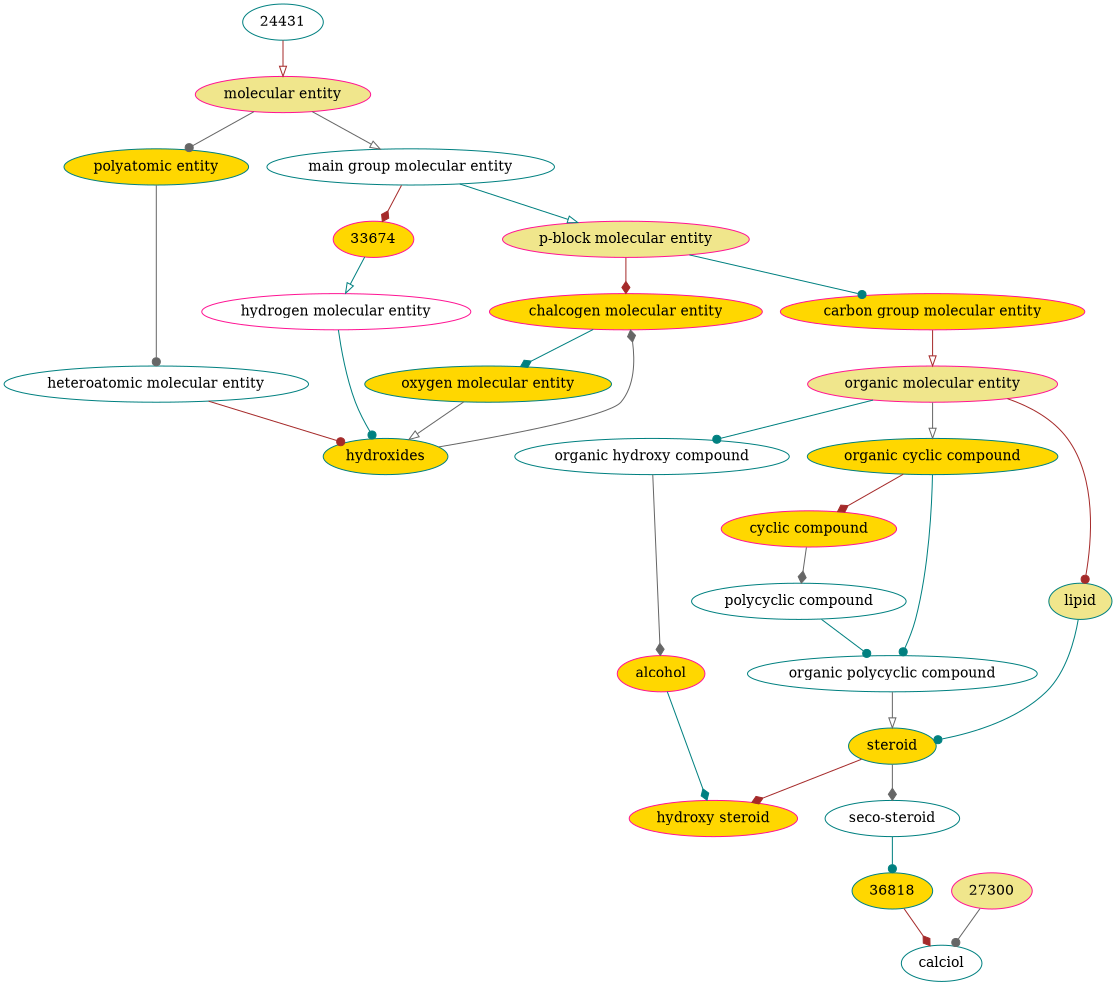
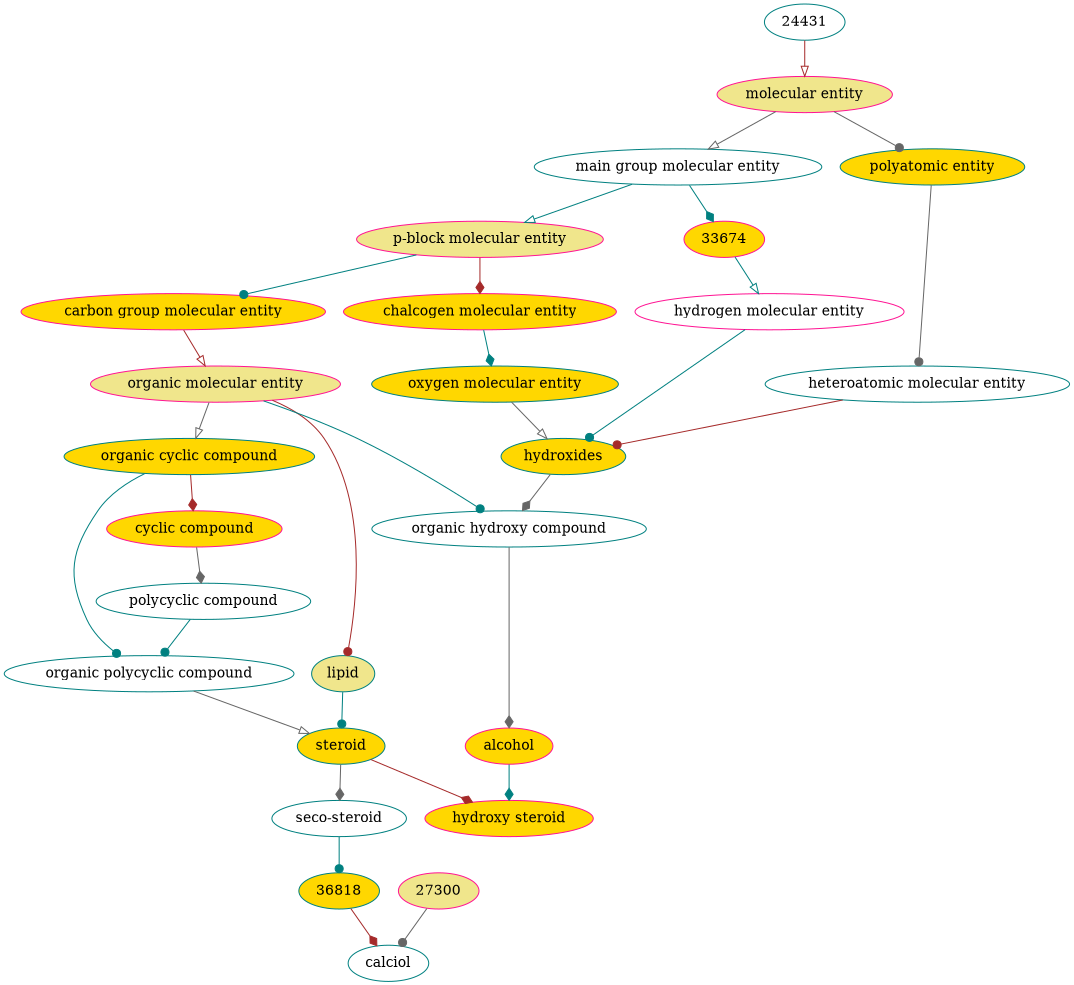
(395, 198) -> (698, 198)
(562, 423) -> (540, 488)
